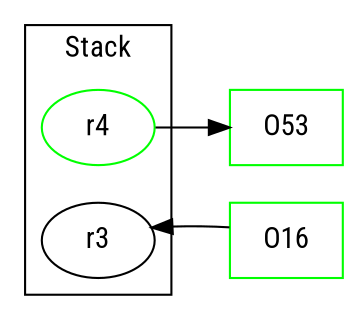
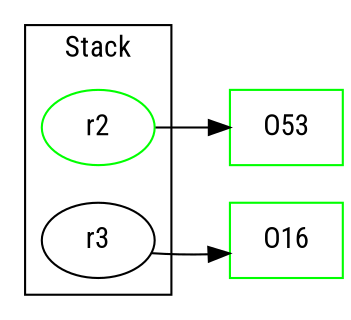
(98, 128) -> (98, 128)
(201, 226) -> (184, 254)
